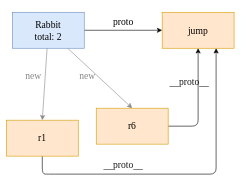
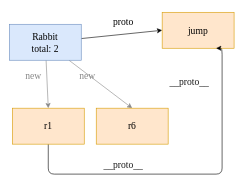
(48, 30) -> (45, 42)
(197, 125) -> none
(42, 138) -> (48, 126)
